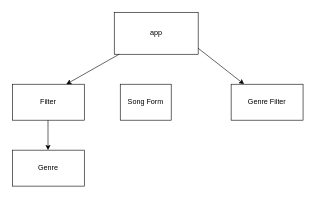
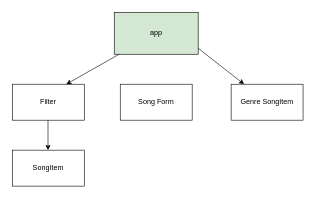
(156, 33) -> (156, 33)
(146, 102) -> (156, 102)
(267, 102) -> (267, 102)
(48, 168) -> (48, 168)
